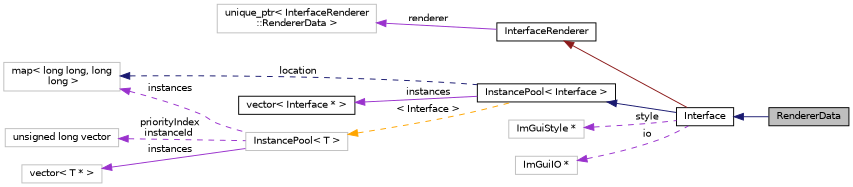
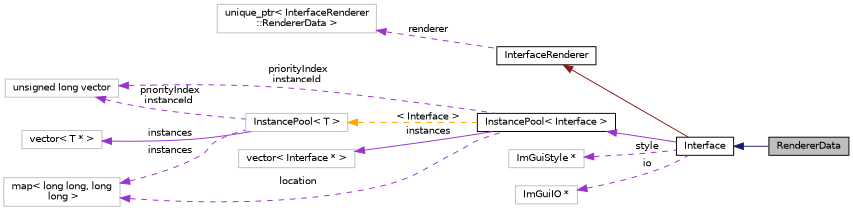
(441, 26) -> (441, 40)
(304, 77) -> (324, 196)
none -> (312, 90)
(297, 105) -> (297, 159)
(646, 108) -> (646, 137)
